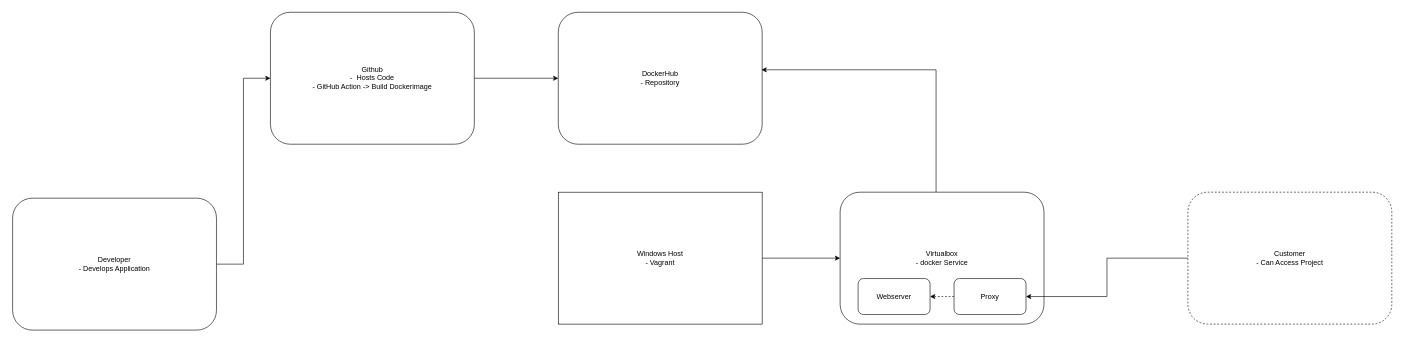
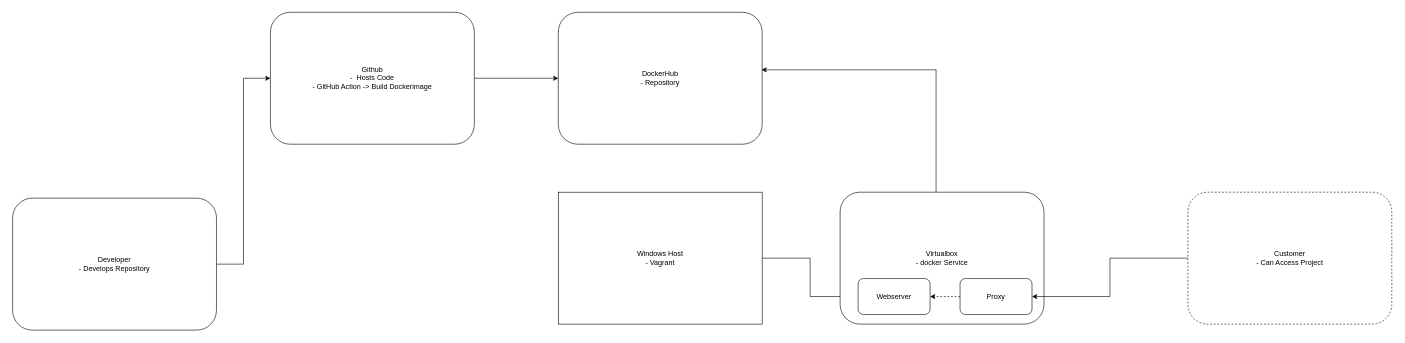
(834, 258) -> (810, 292)
(114, 264) -> (114, 264)
(990, 297) -> (996, 297)
